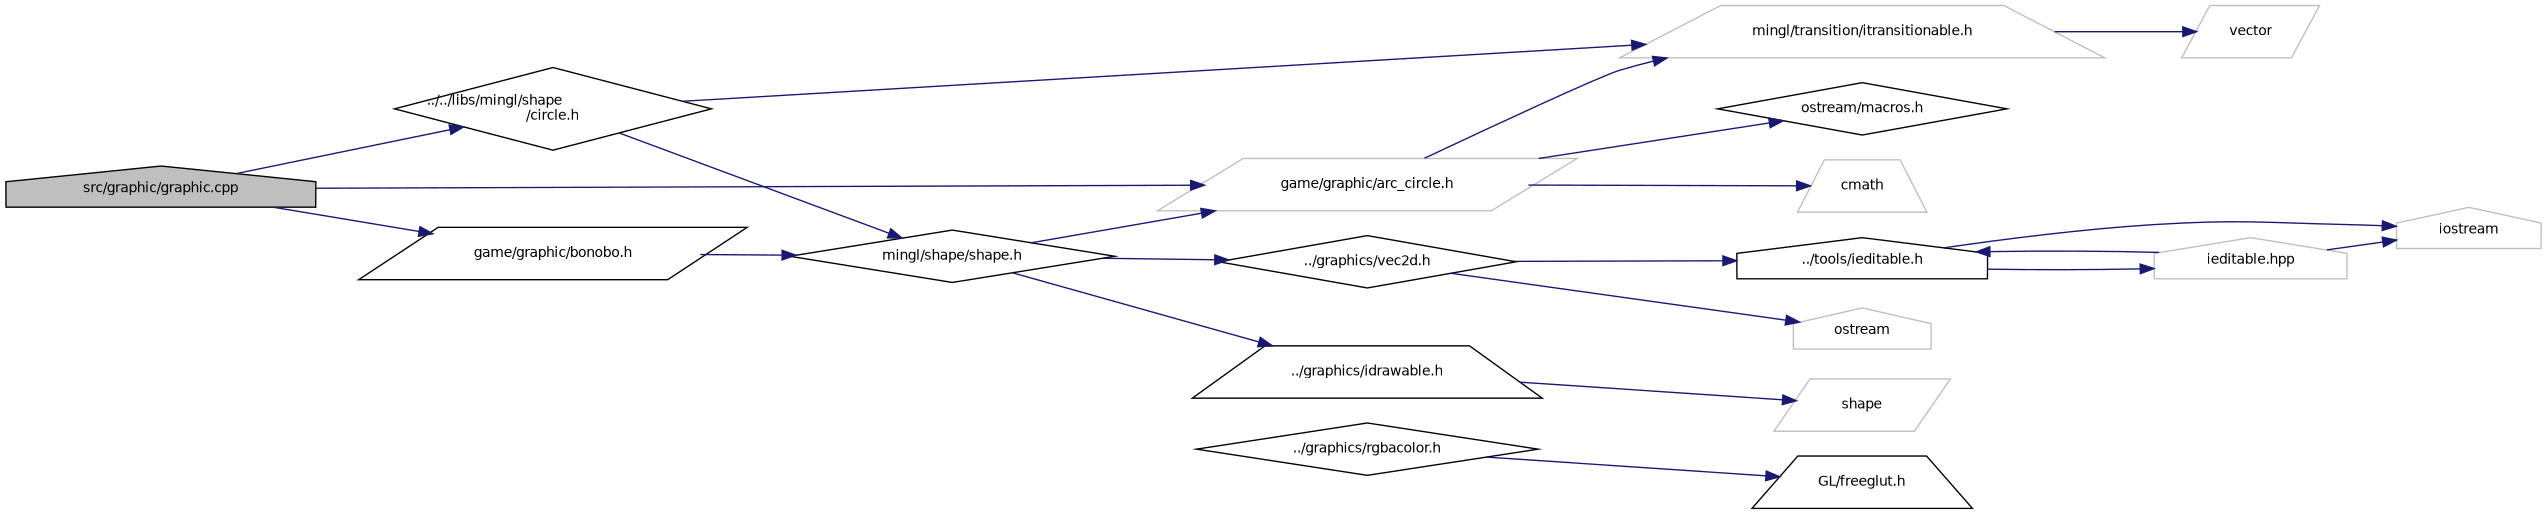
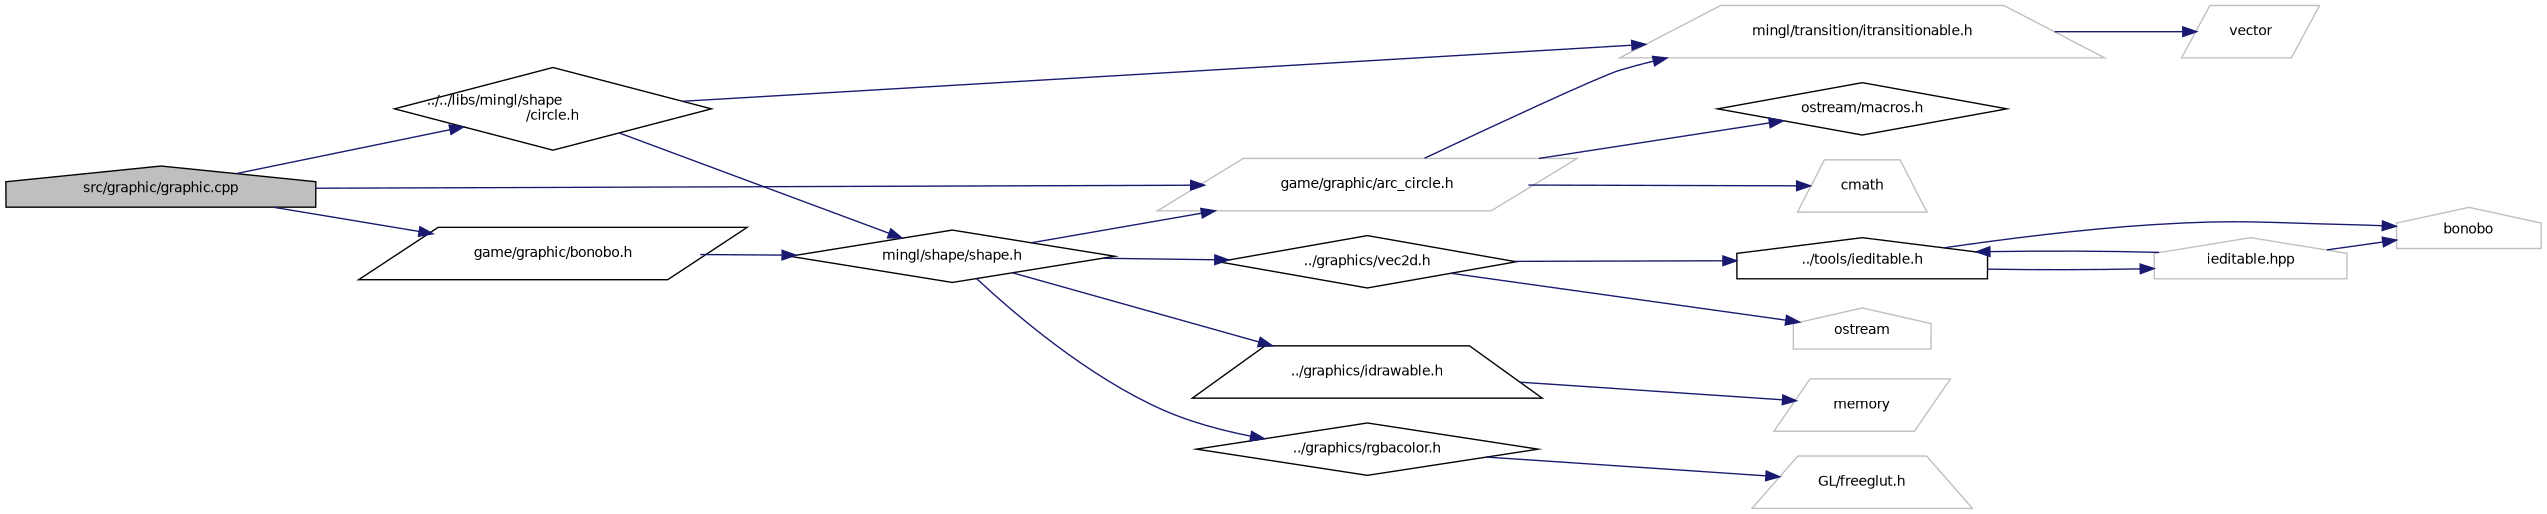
(2469, 230) -> (2469, 230)
none -> (1103, 377)
(1862, 405) -> (1862, 405)
(1862, 482) -> (1862, 482)
